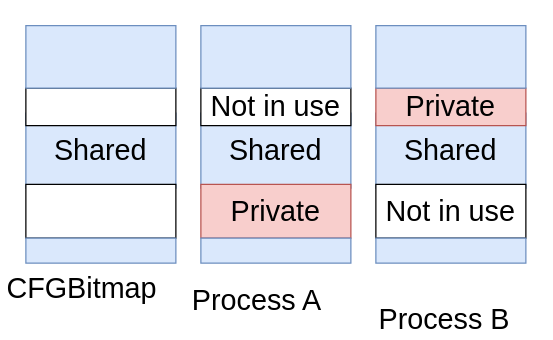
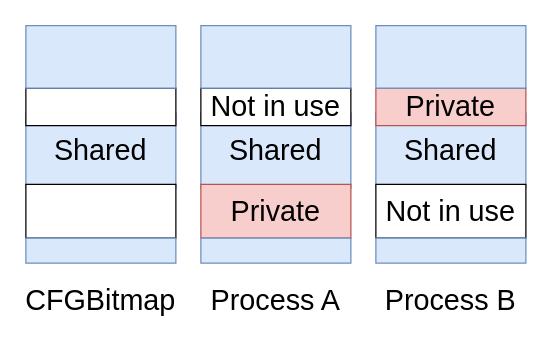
(82, 288) -> (101, 301)
(257, 301) -> (276, 301)
(444, 319) -> (451, 301)
